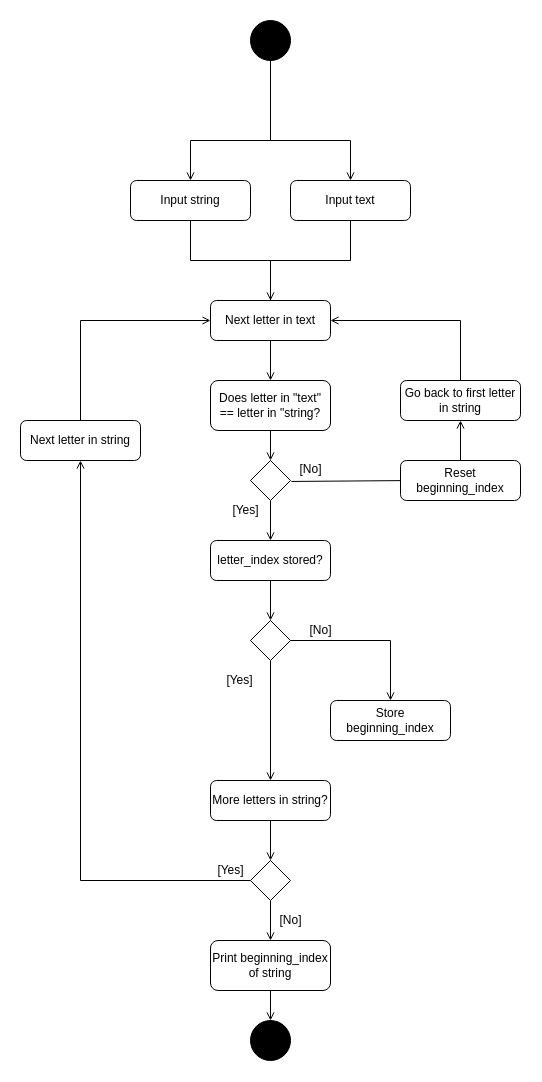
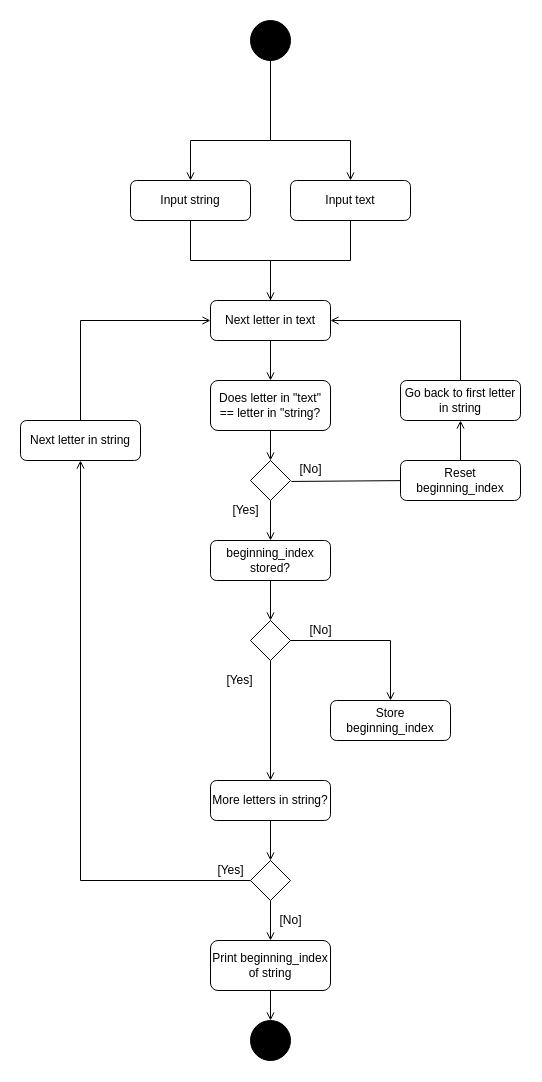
(271, 561) -> (271, 561)
